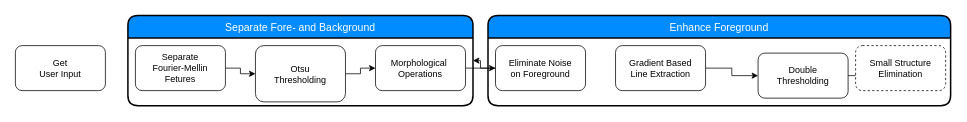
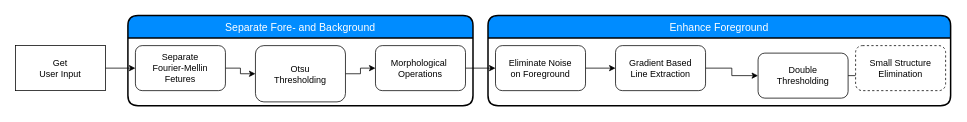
(480, 61) -> (609, 68)
(60, 68) -> (60, 68)
none -> (130, 68)
